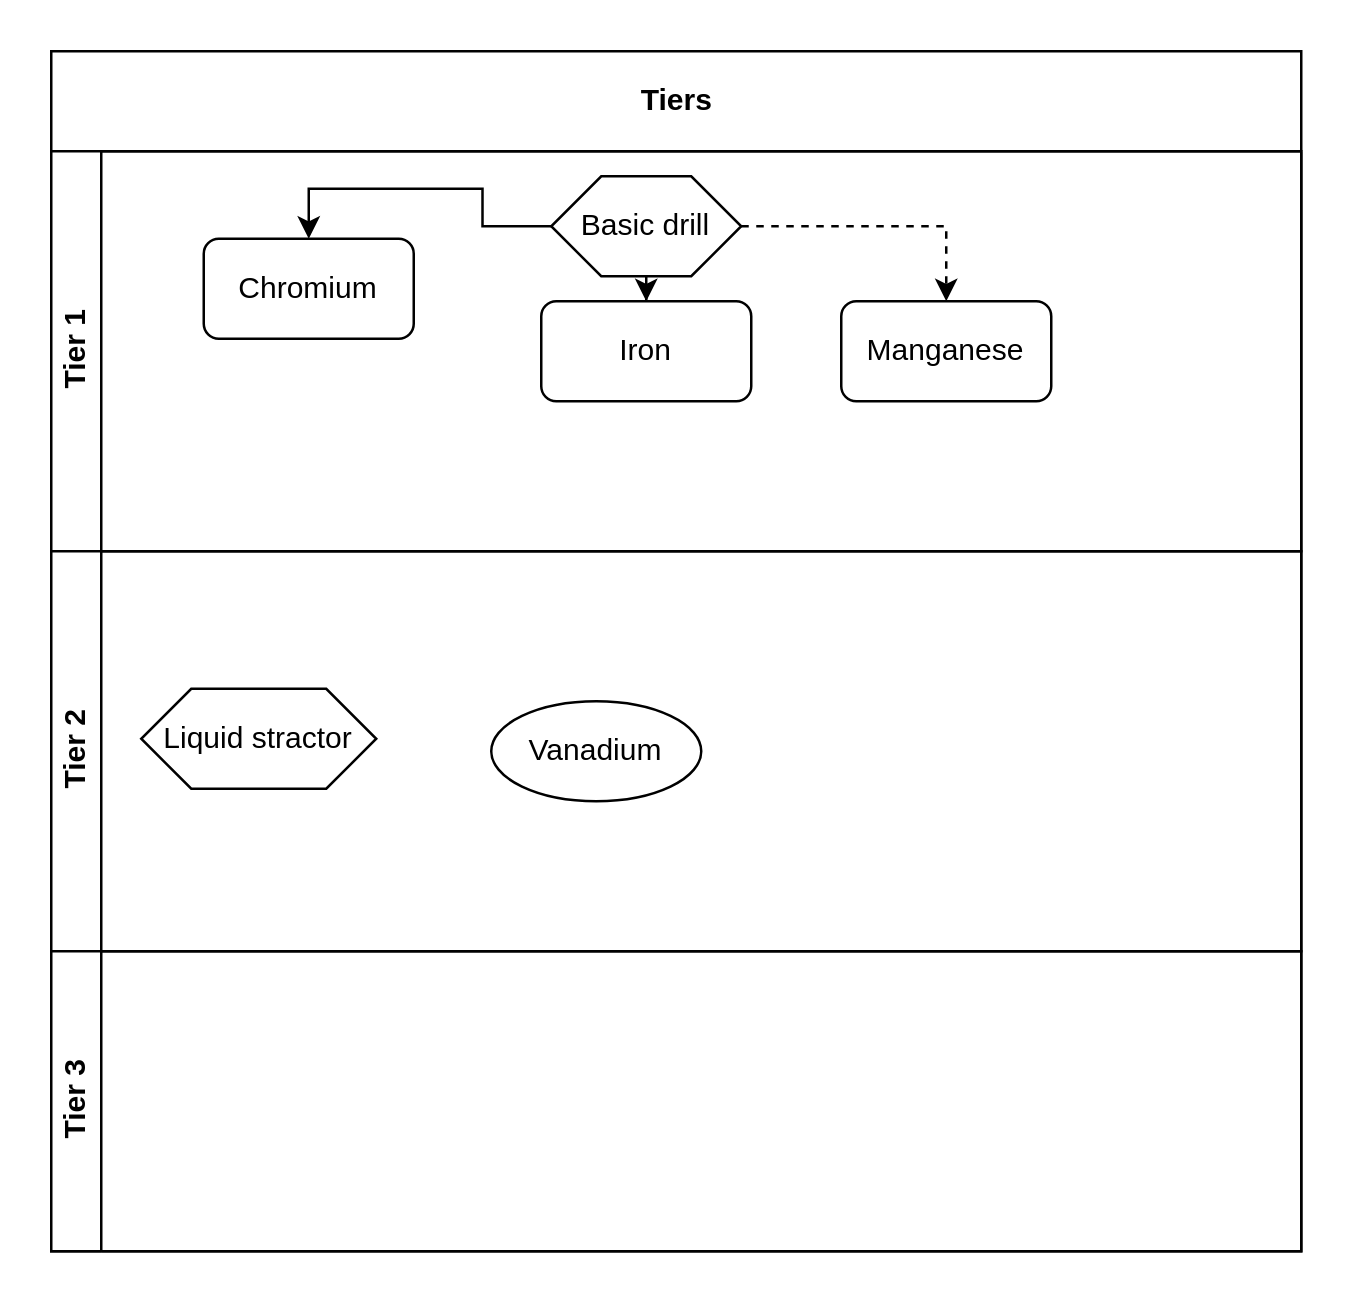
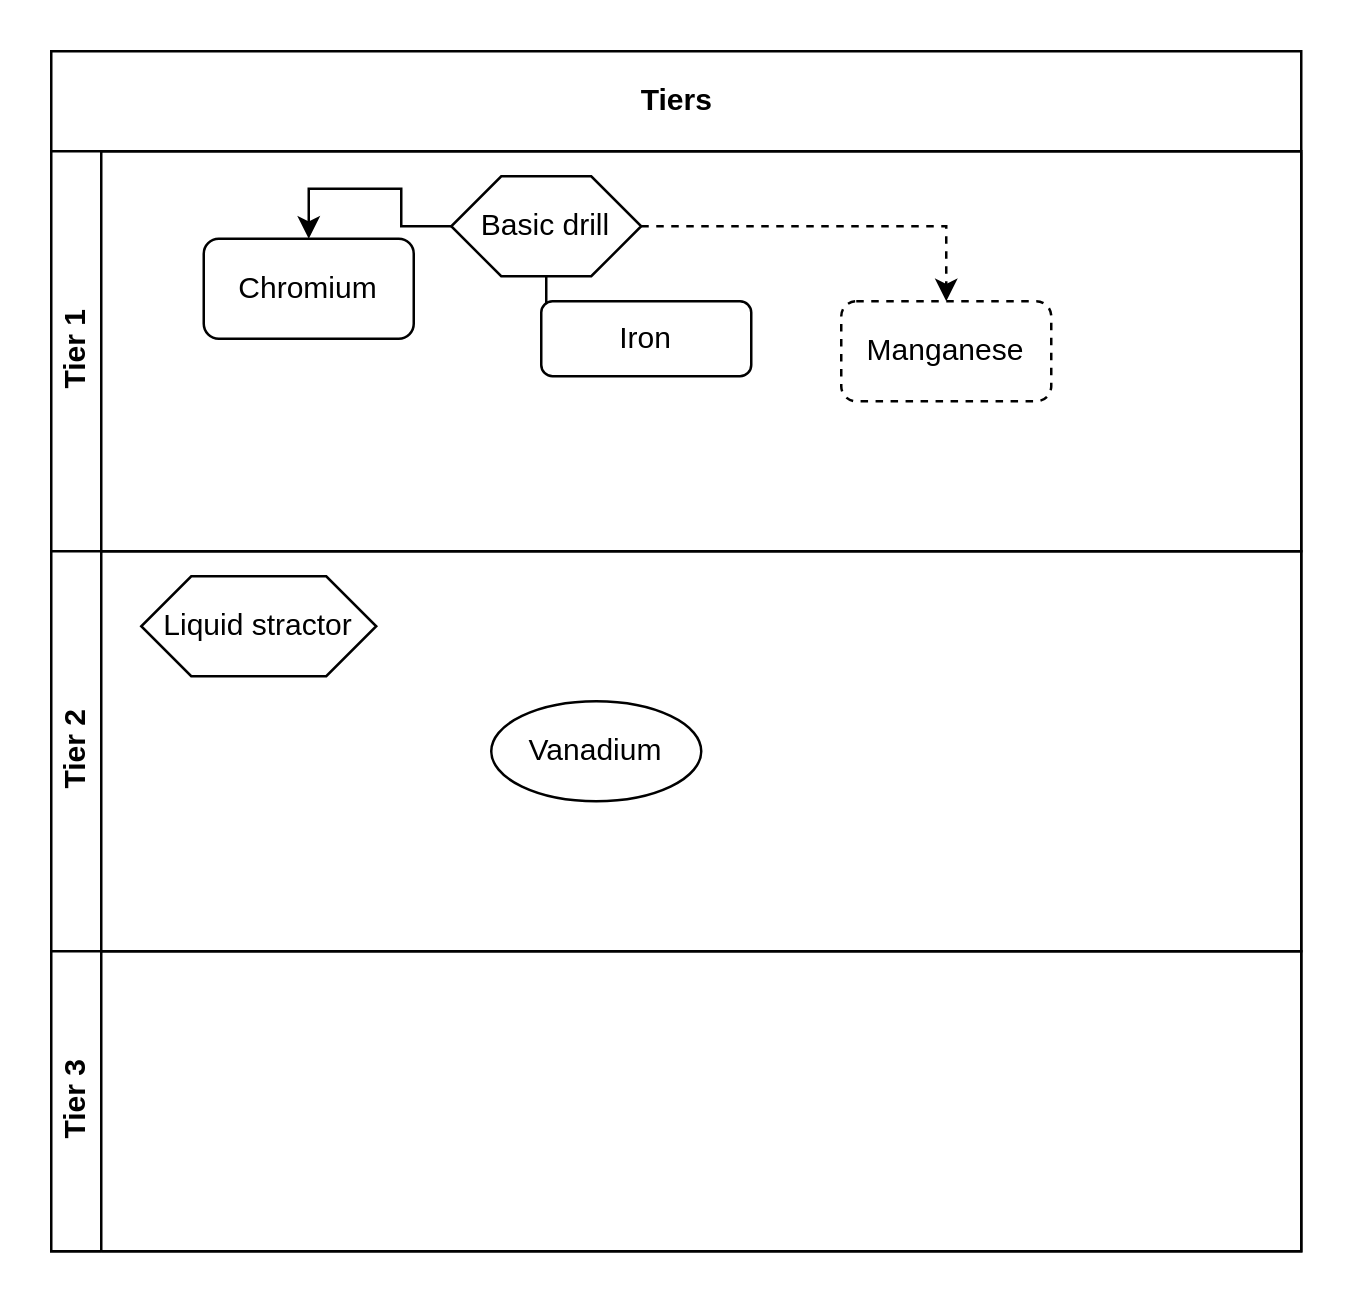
(646, 226) -> (546, 226)
(646, 351) -> (646, 339)
(946, 351) -> (946, 351)
(259, 739) -> (259, 626)
